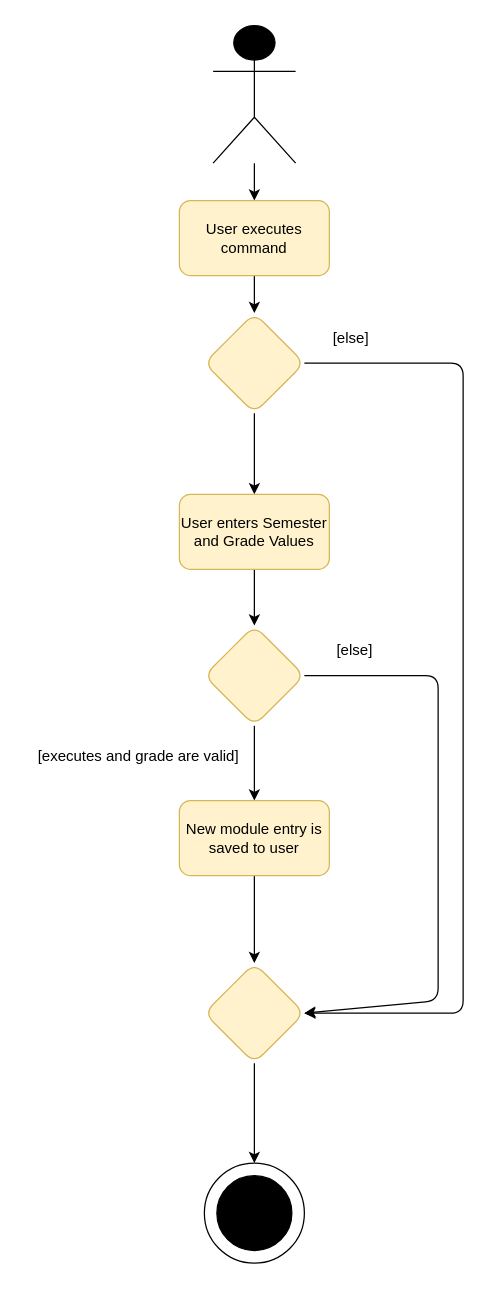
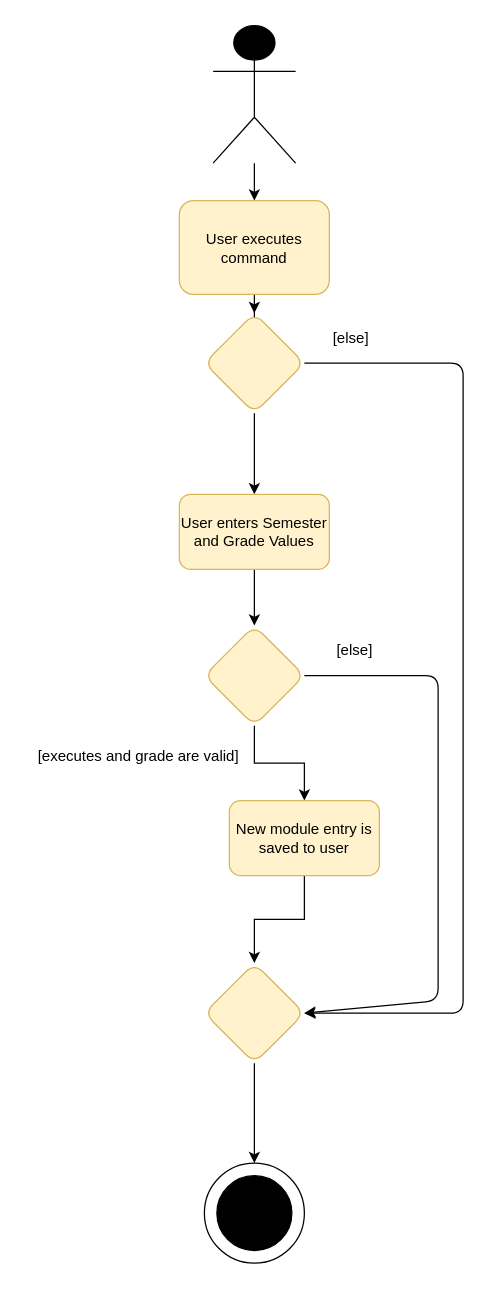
(254, 238) -> (254, 248)
(254, 838) -> (304, 838)
